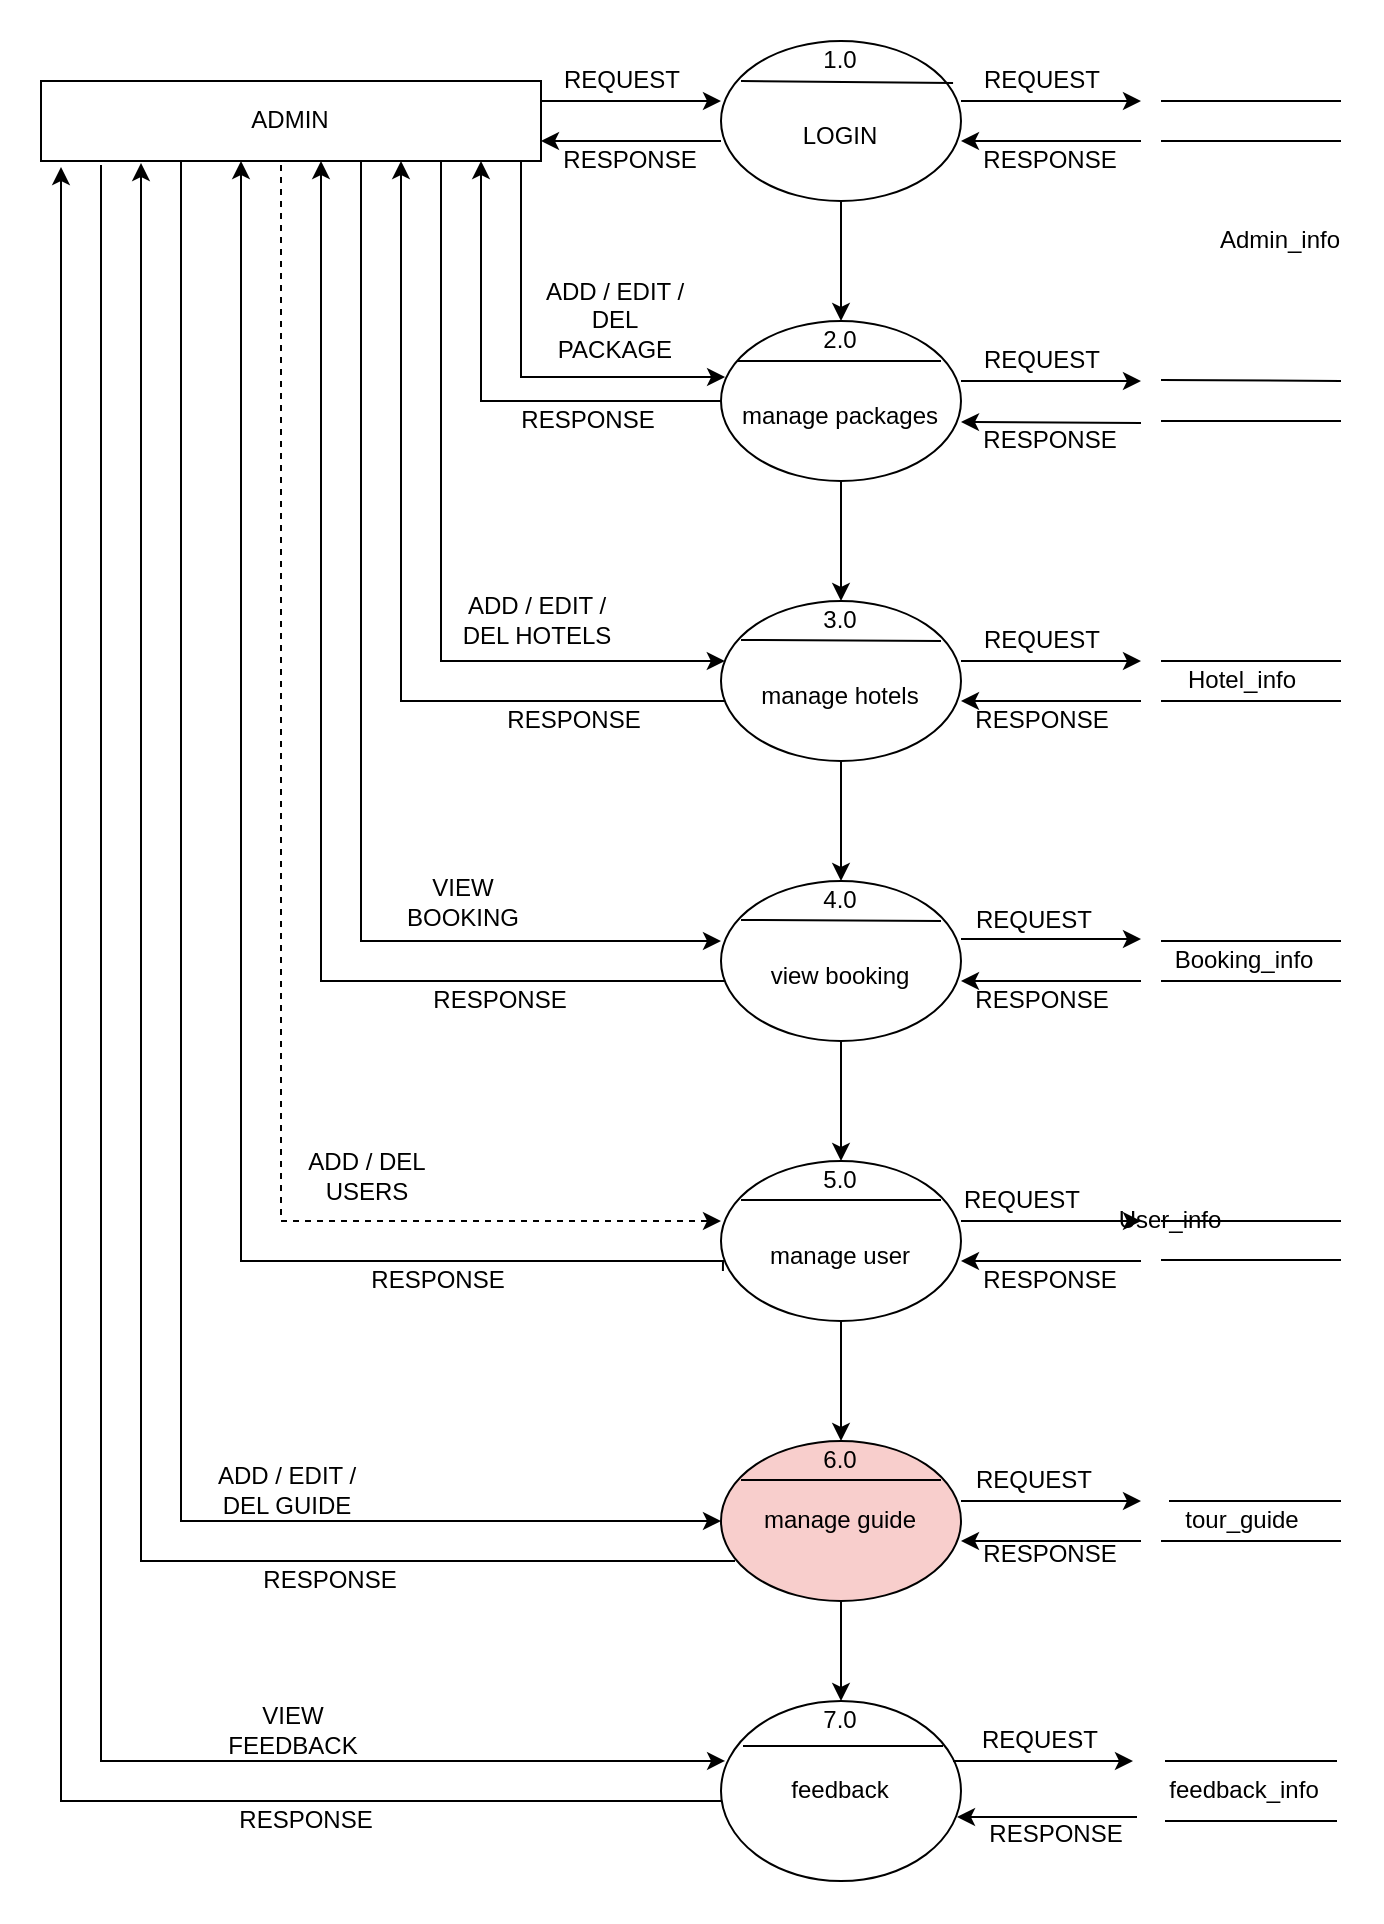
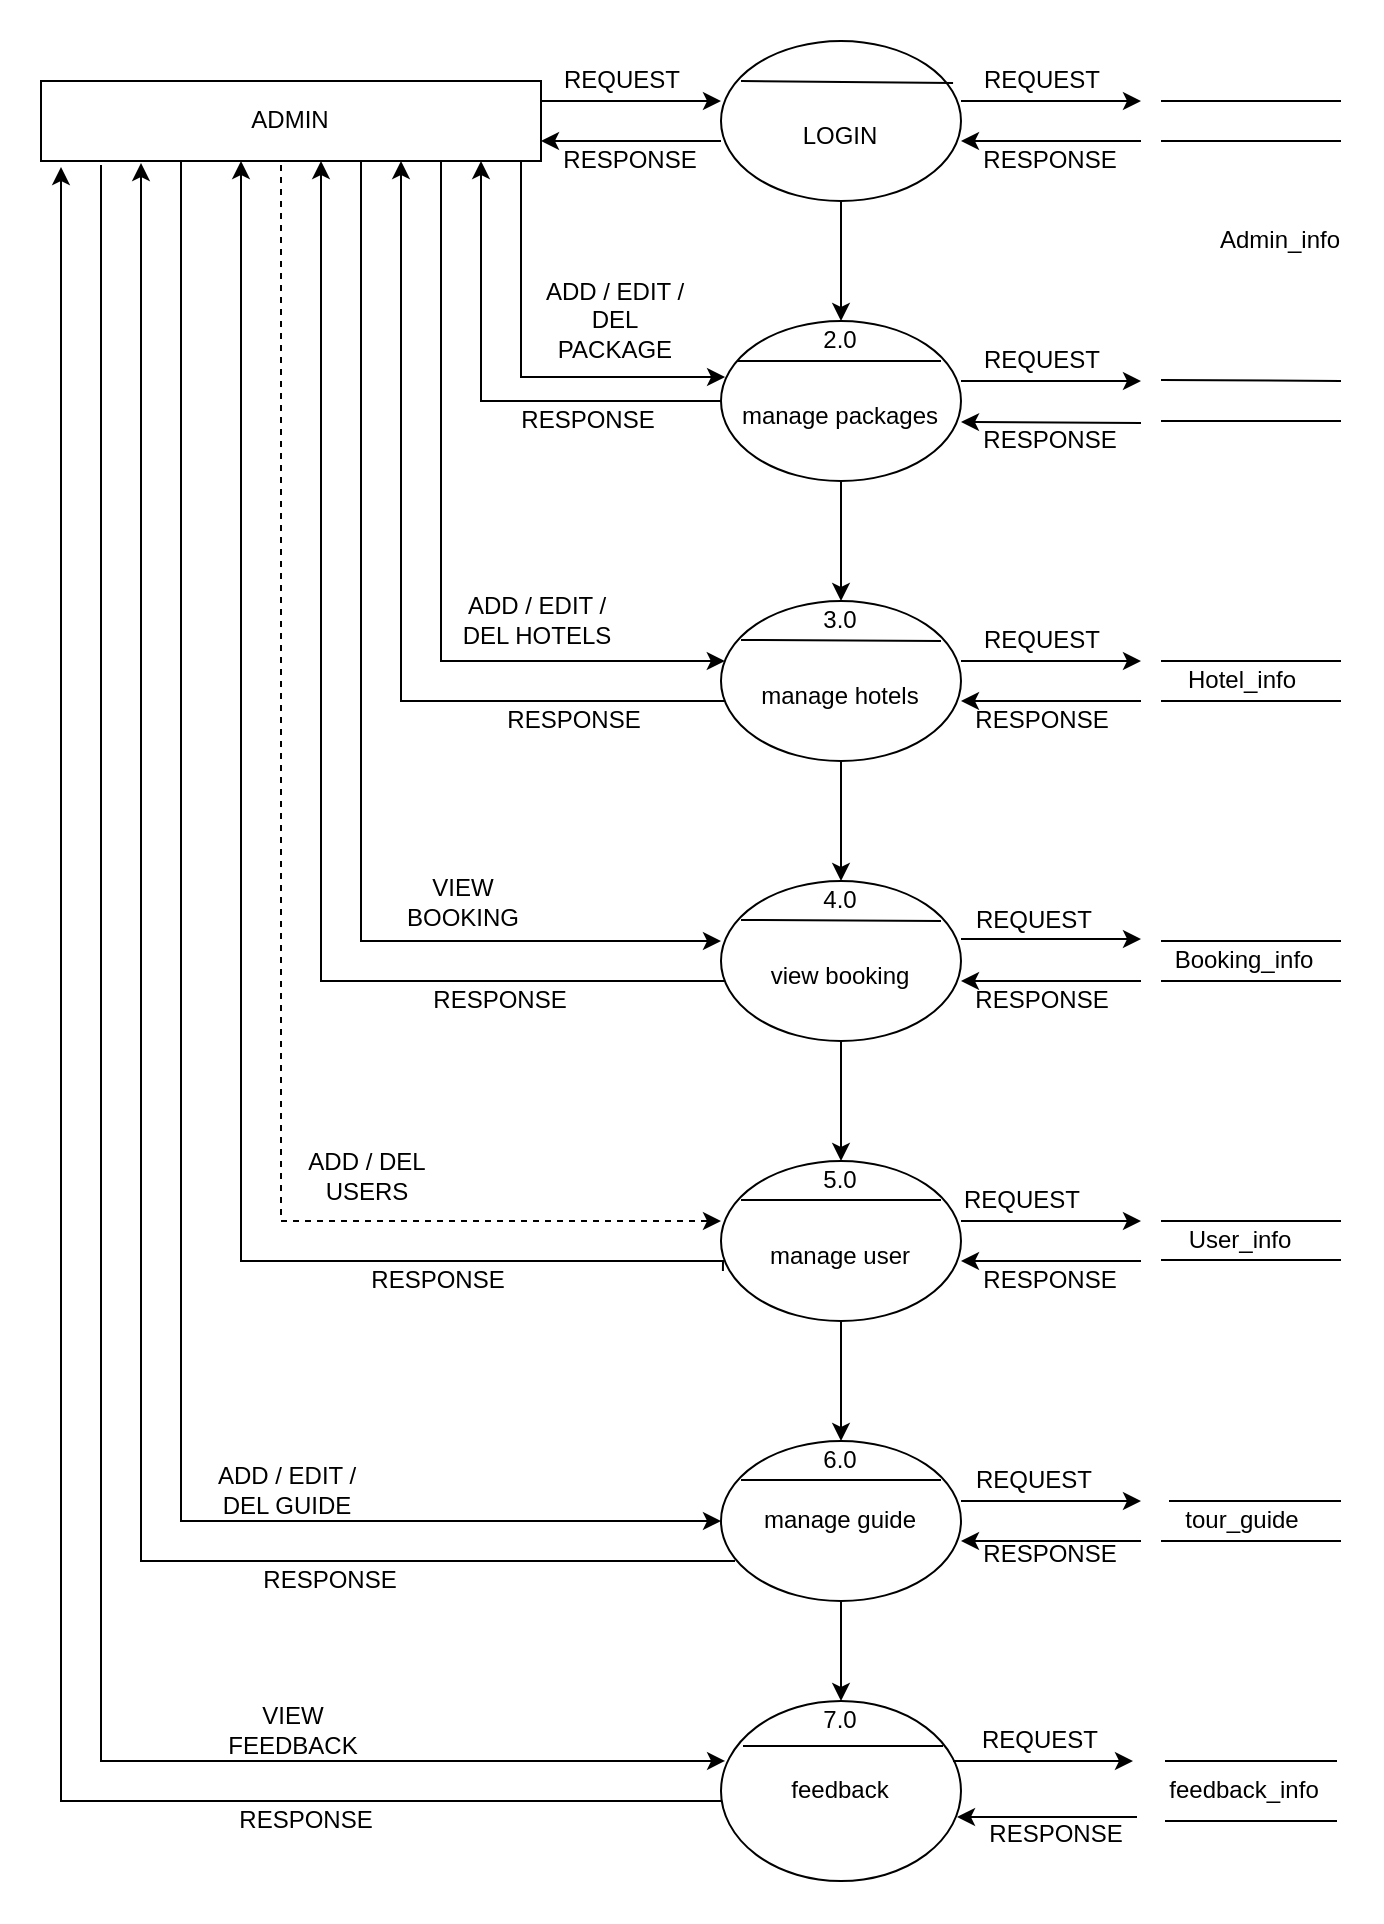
(841, 61) -> none
(1171, 1221) -> (1241, 1241)
(841, 1521) -> (841, 1521)
